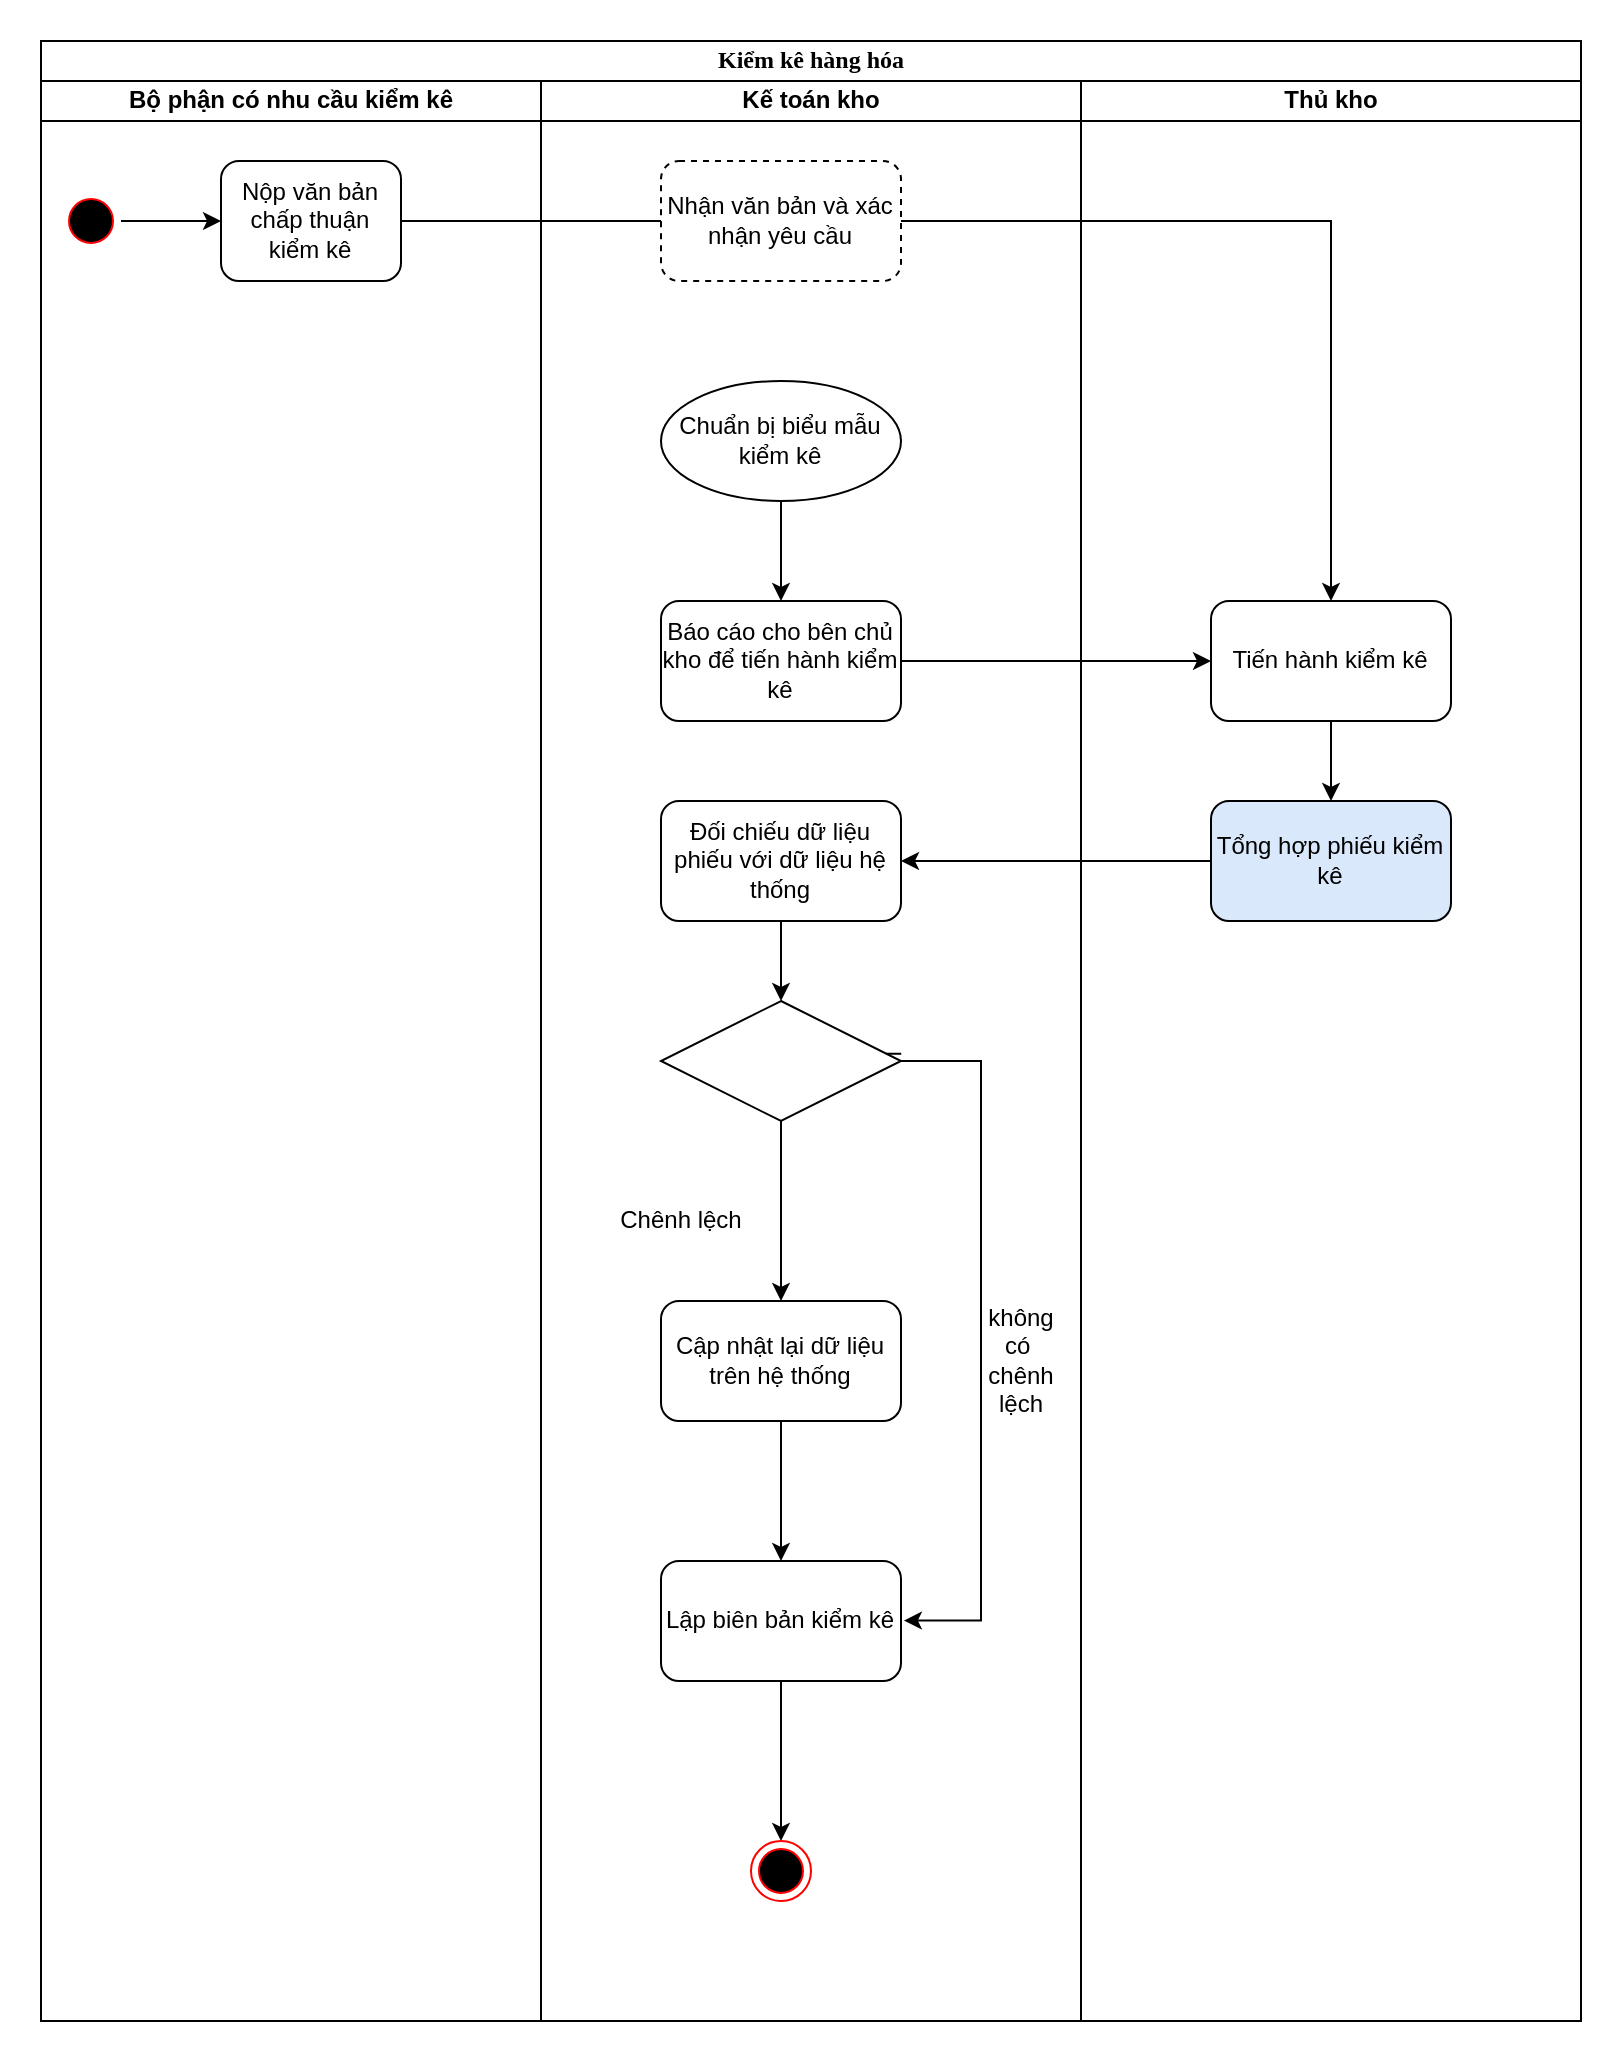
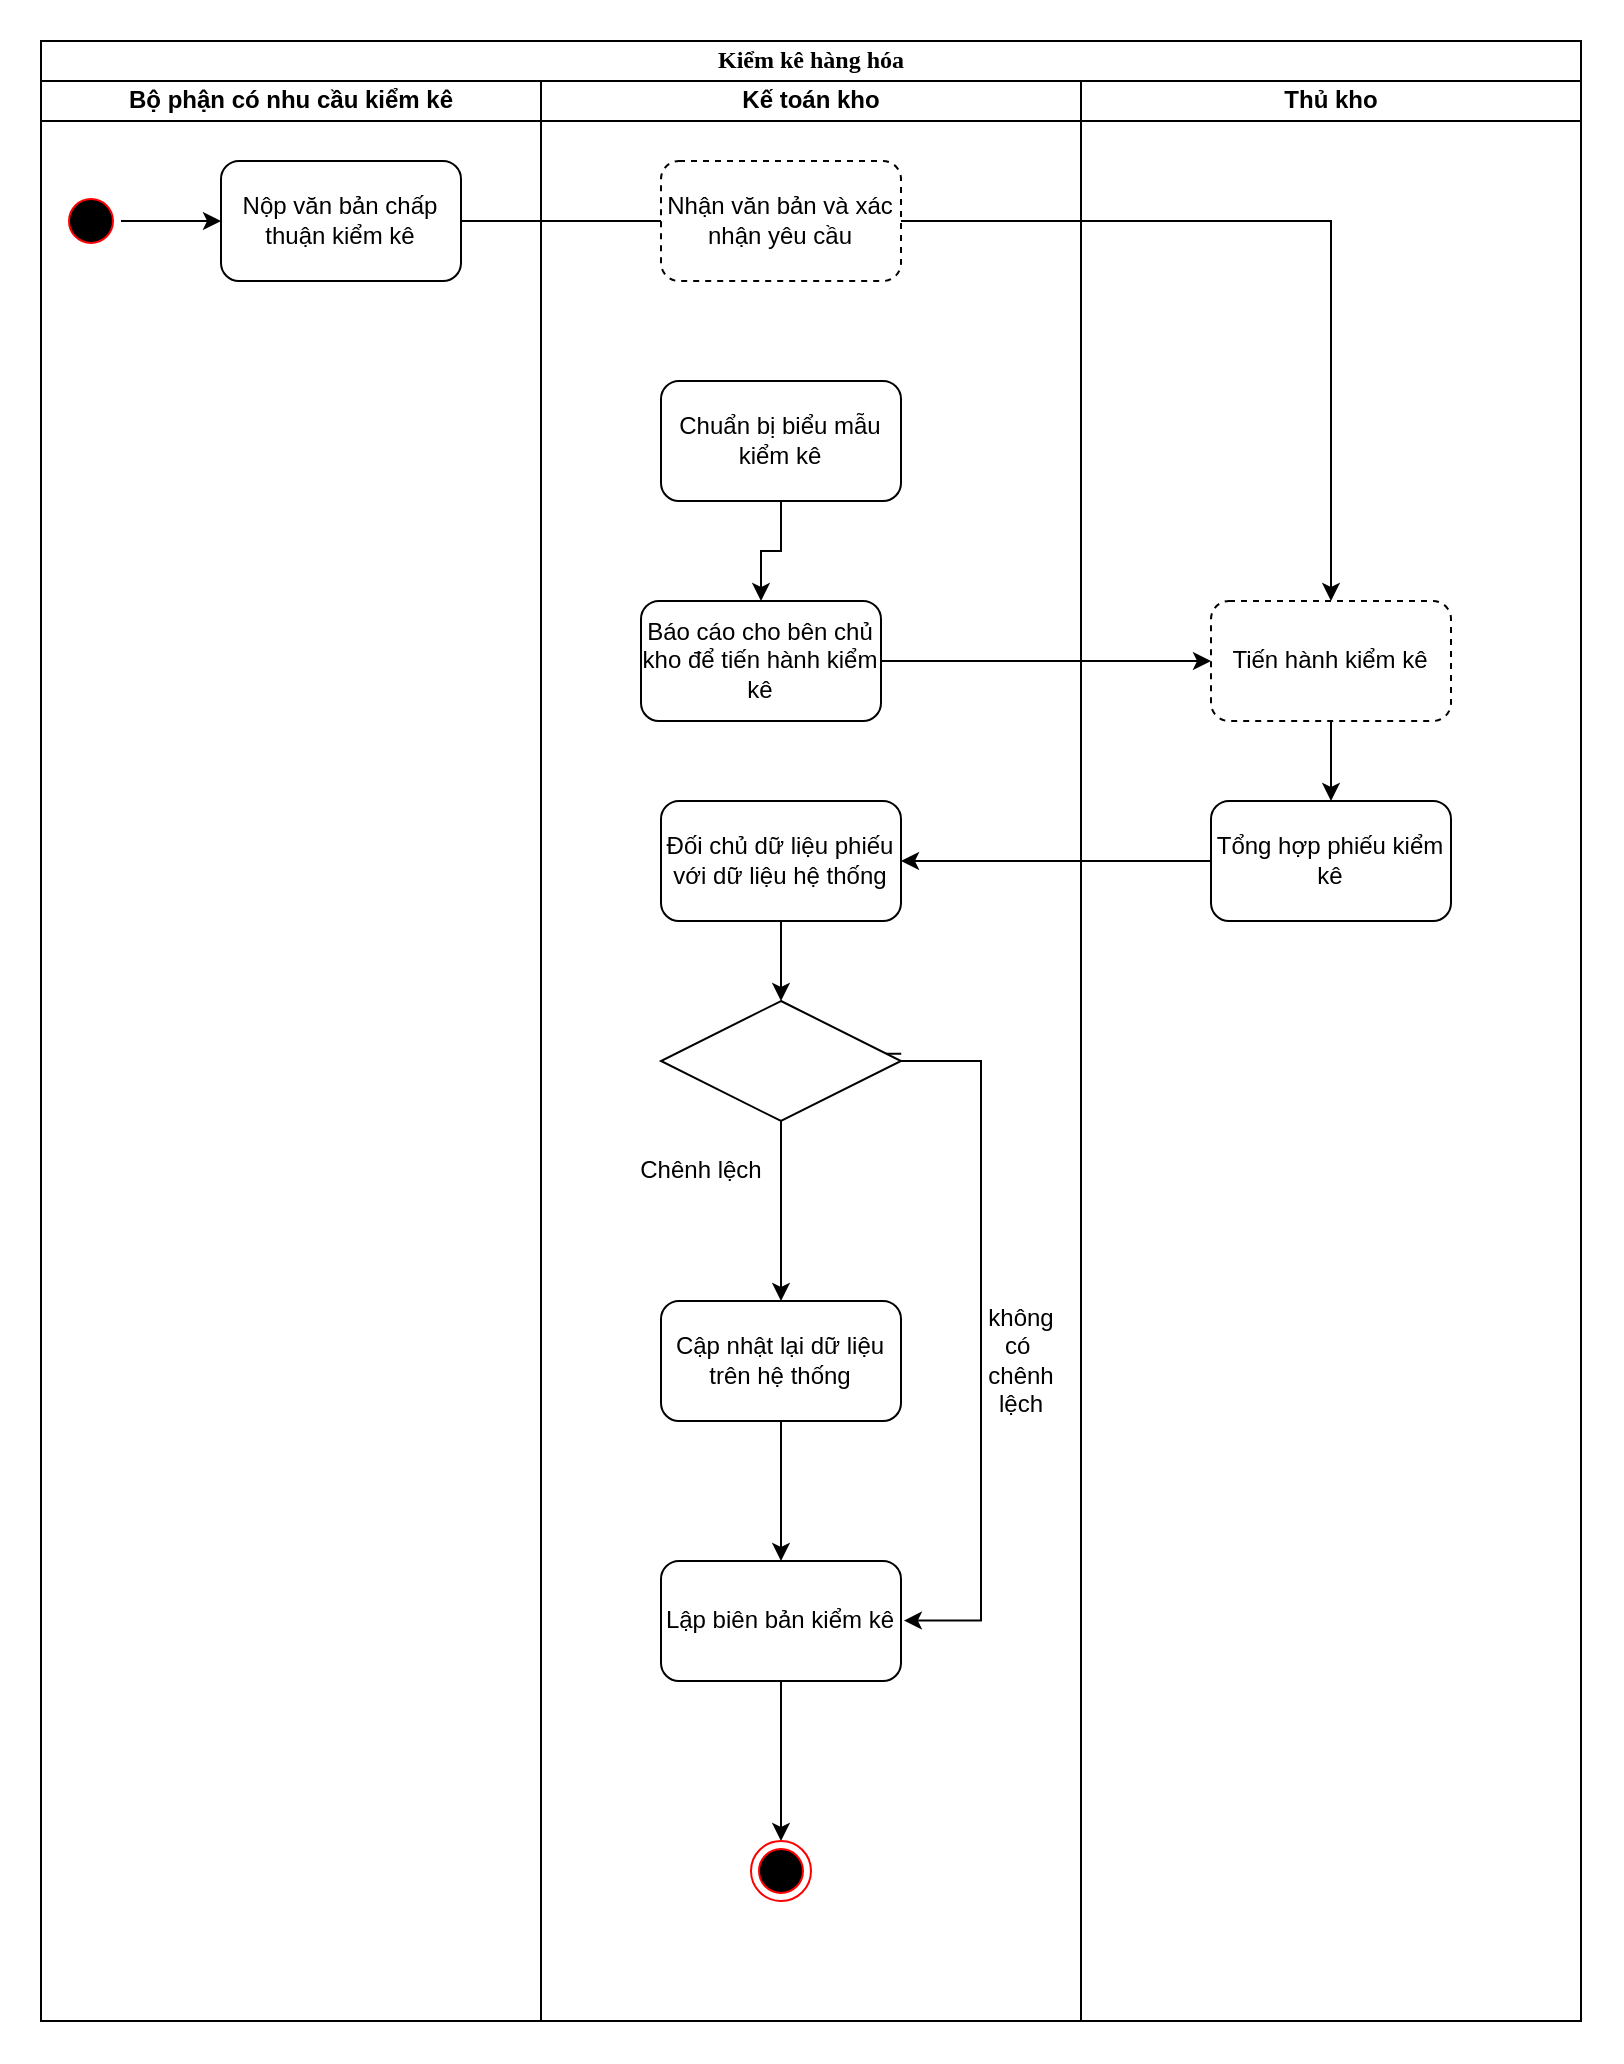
(311, 221) -> (341, 221)
(781, 441) -> (781, 441)
(781, 661) -> (761, 661)
(1331, 661) -> (1331, 661)
(781, 861) -> (781, 861)
(1331, 861) -> (1331, 861)
(681, 1221) -> (701, 1171)
